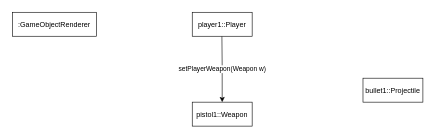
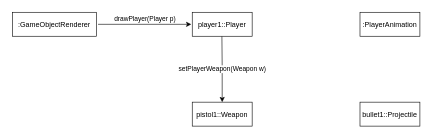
none -> (159, 24)
none -> (390, 24)
(393, 90) -> (390, 114)
